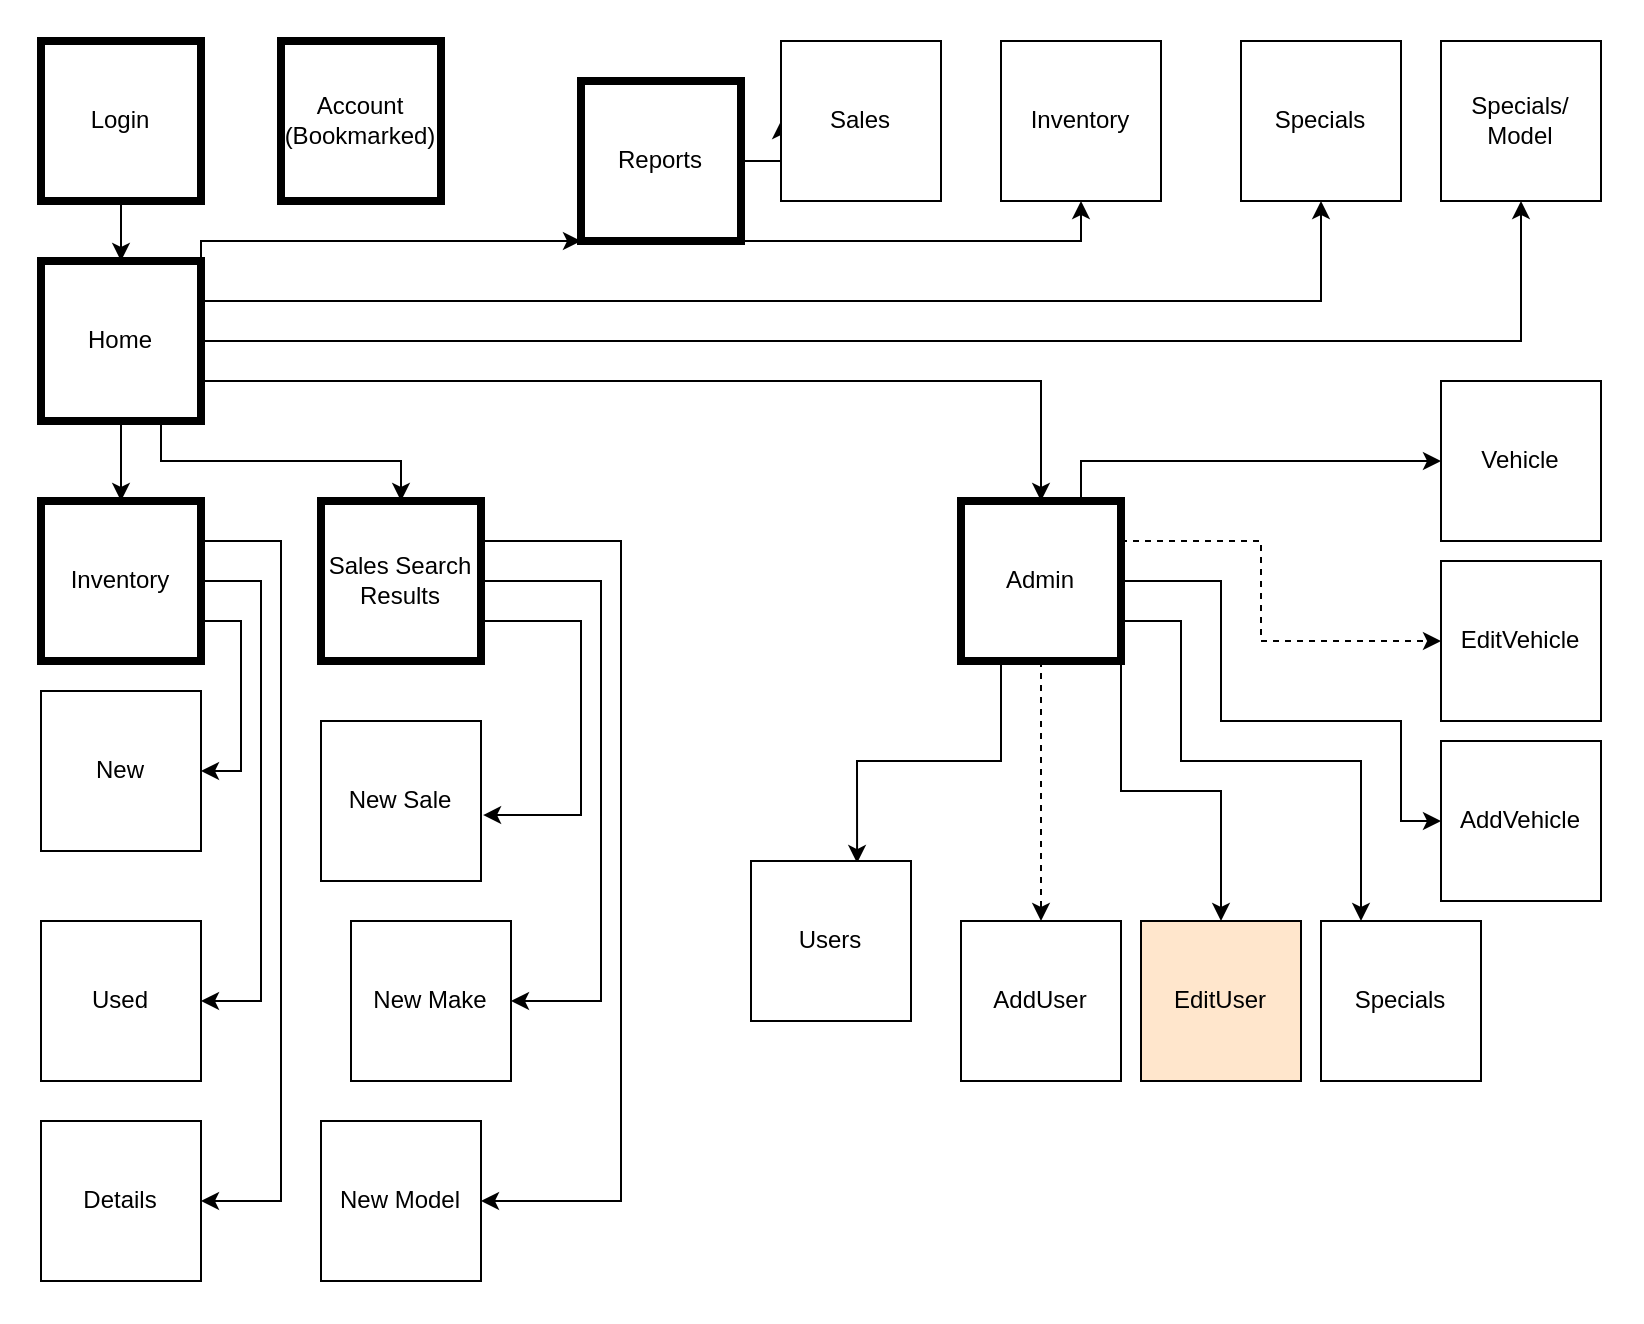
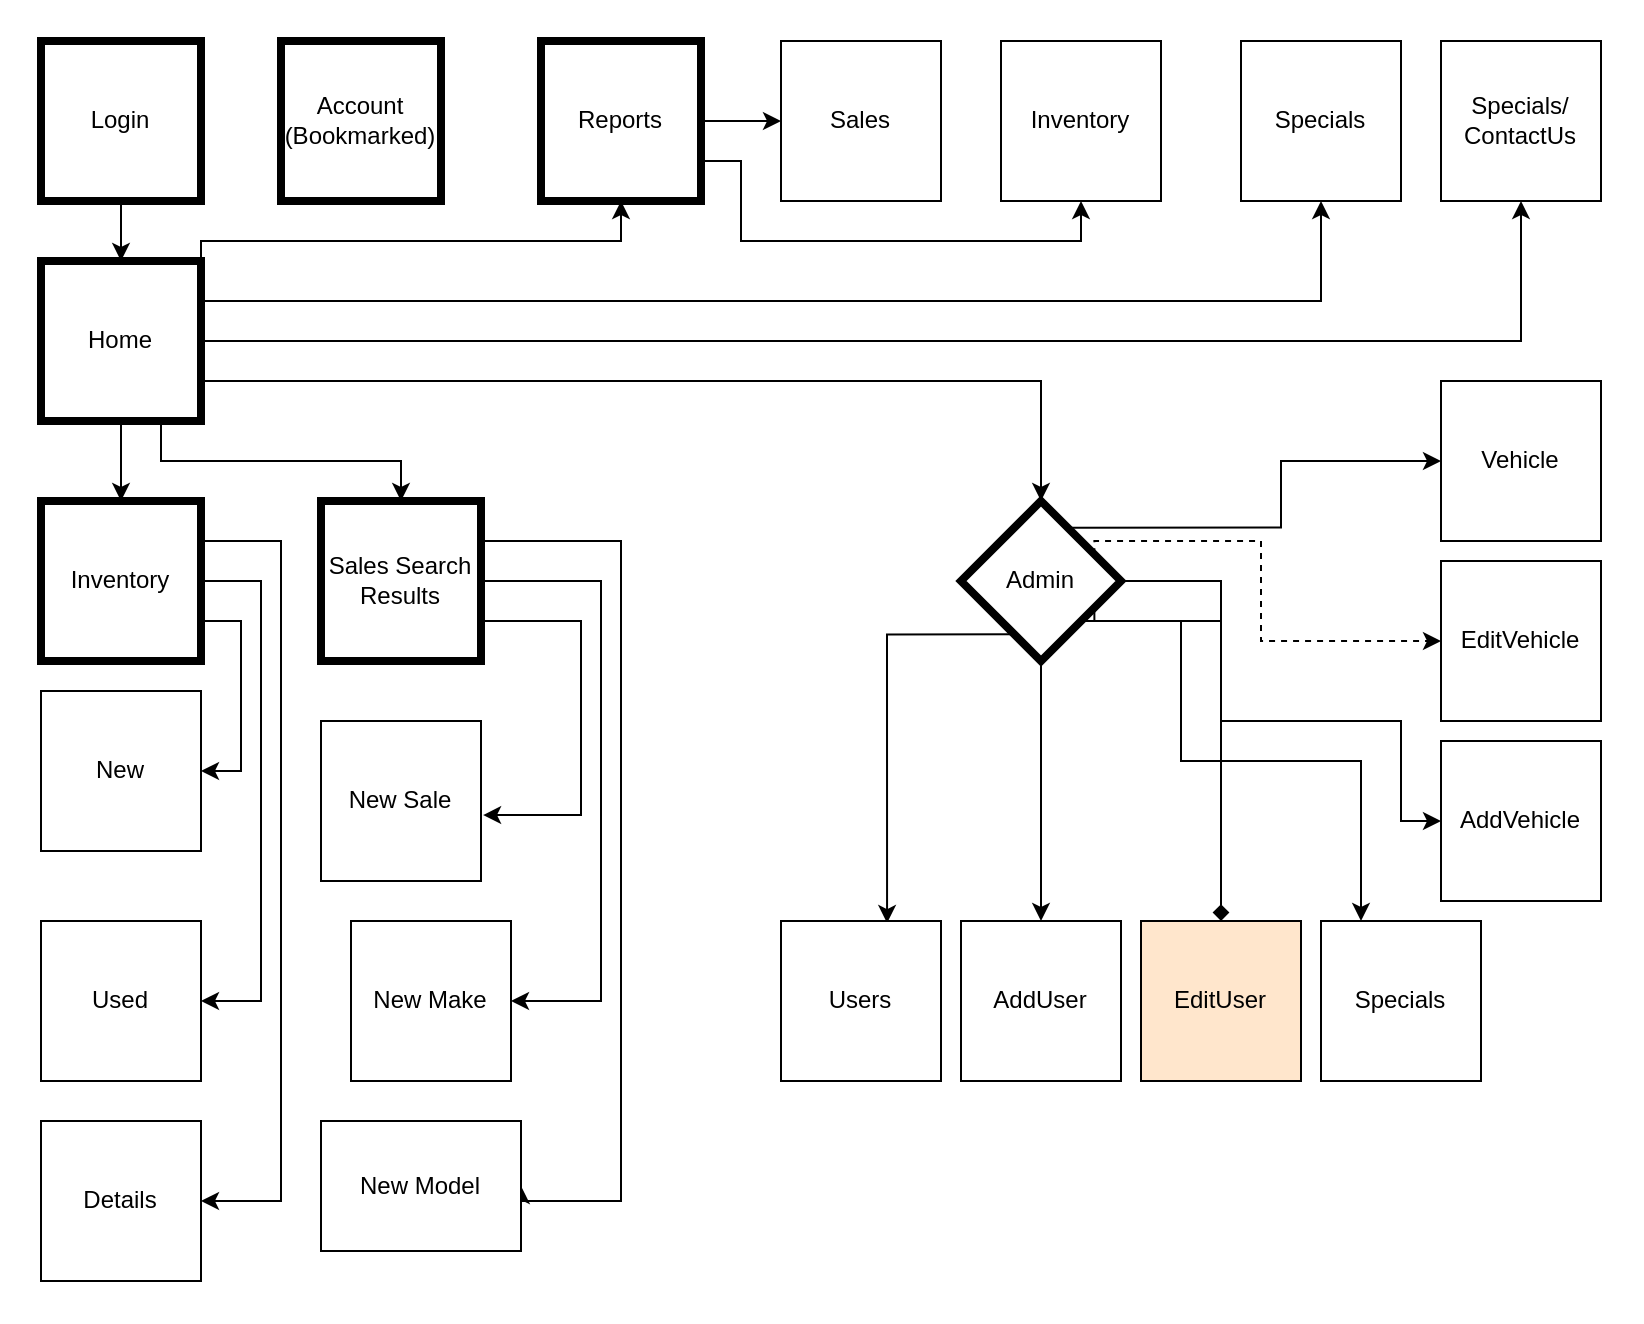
(1521, 121) -> (1521, 121)
(661, 161) -> (621, 121)
(1041, 581) -> (1041, 581)
(1041, 782) -> (1041, 782)
(1221, 906) -> (1221, 905)
(831, 941) -> (861, 1001)
(401, 1201) -> (421, 1186)
